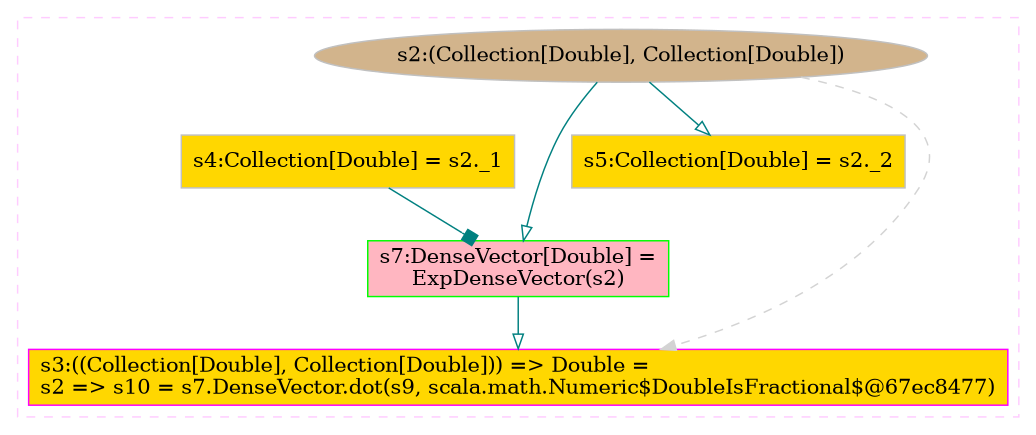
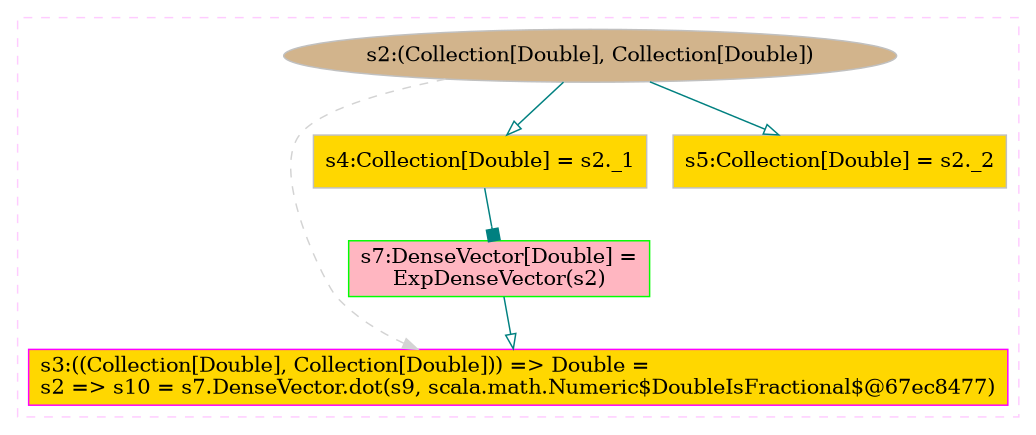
(552, 149) -> (541, 103)
